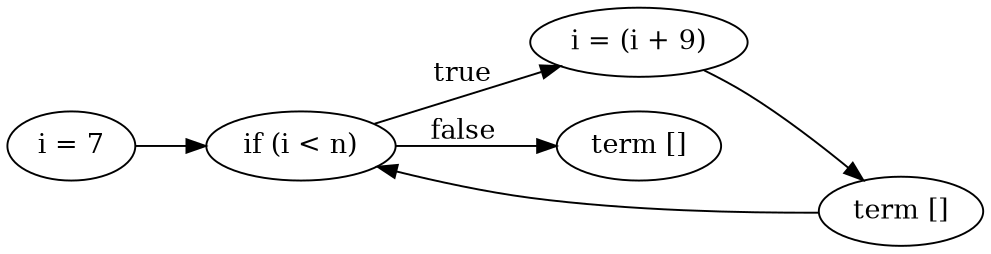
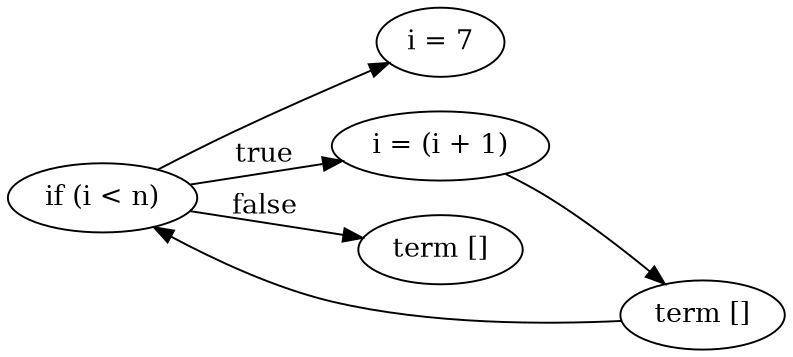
(639, 42) -> (441, 146)
(161, 146) -> (264, 118)
